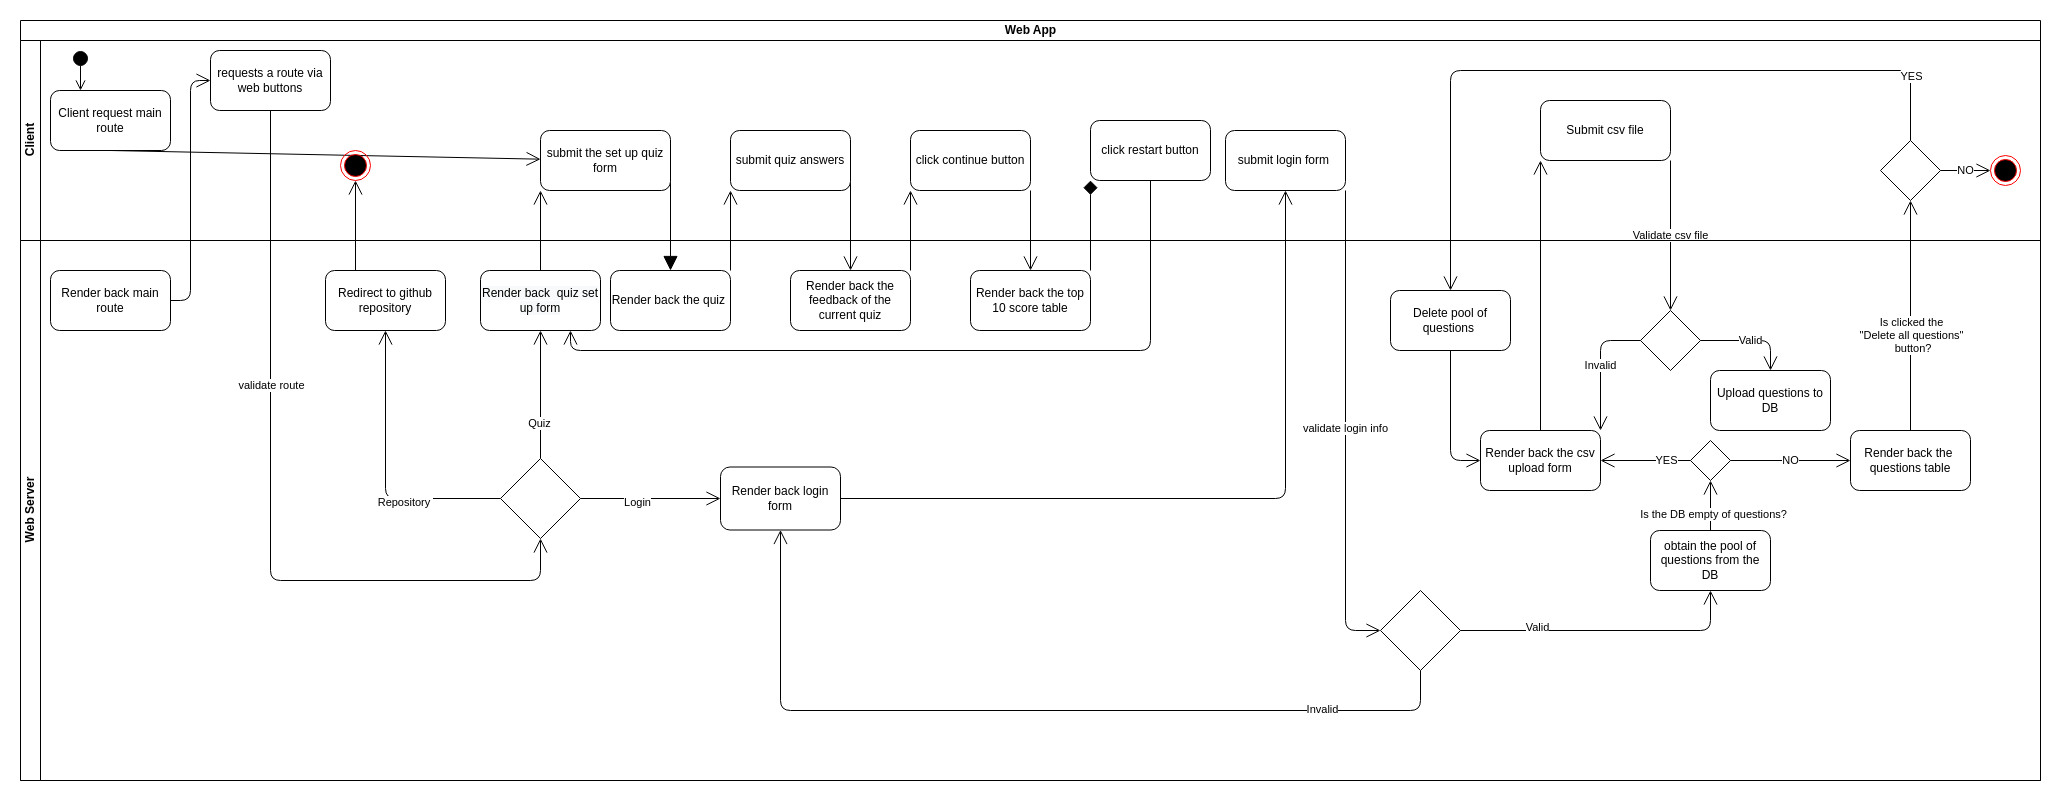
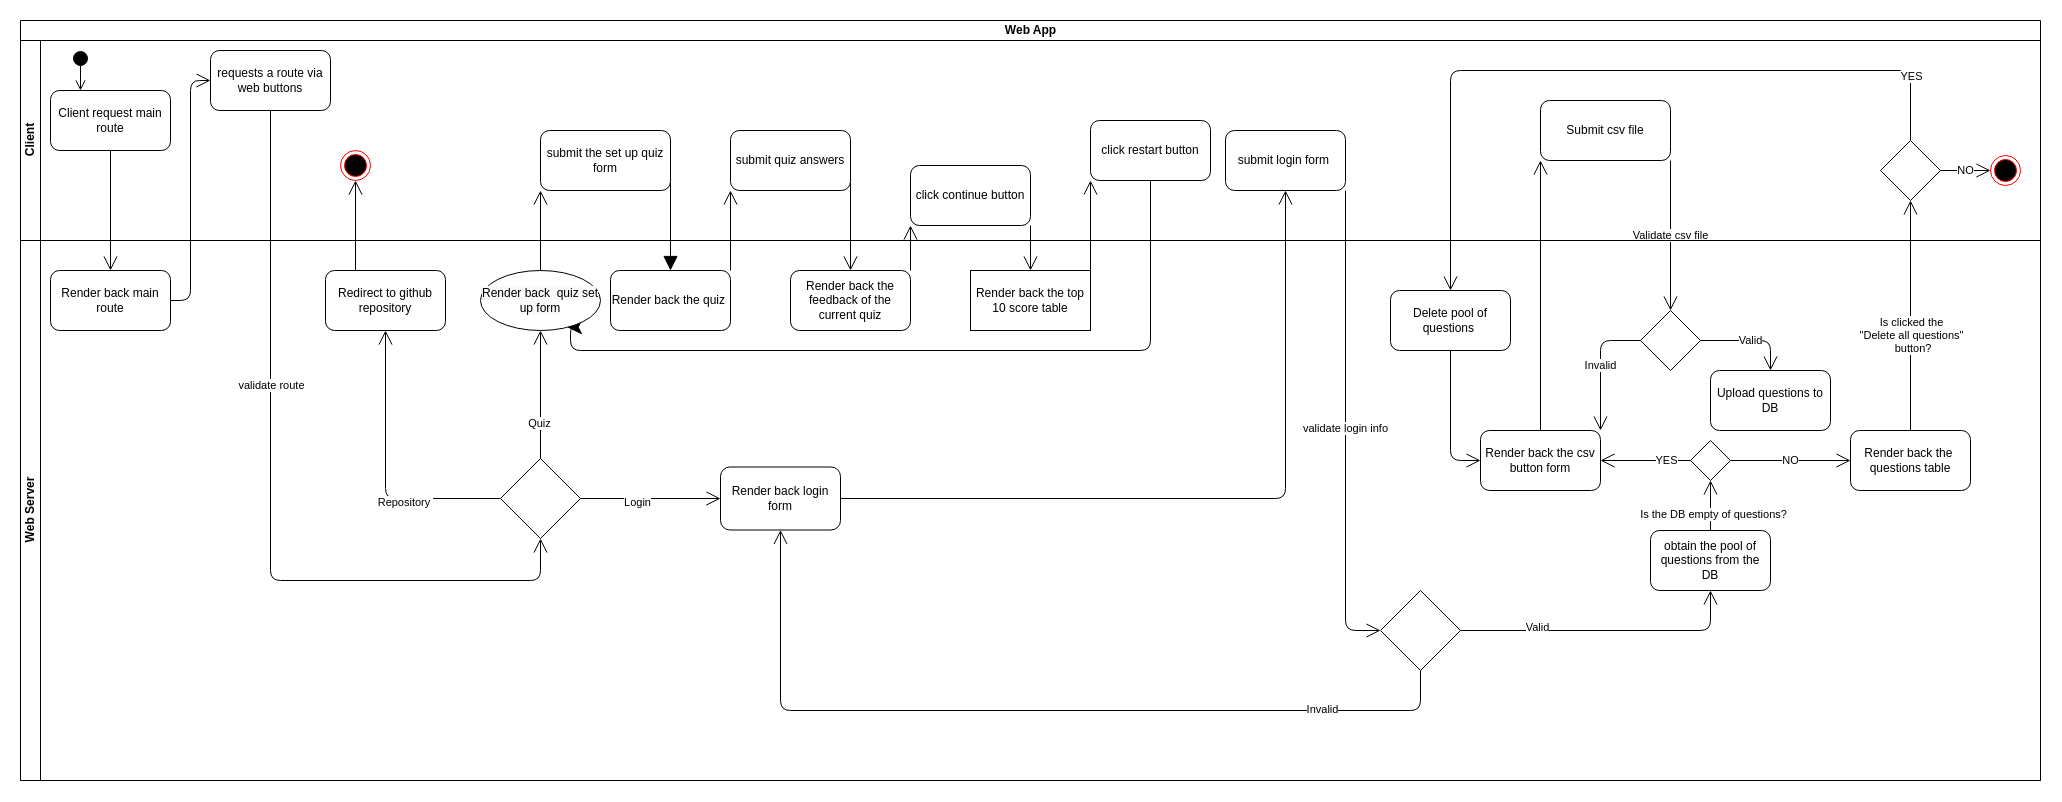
(242, 153) -> (111, 209)
(971, 161) -> (971, 196)
(1091, 195) -> (1091, 189)
(541, 301) -> (541, 301)
(1031, 301) -> (1031, 301)
(571, 336) -> (571, 330)
(1541, 461) -> (1541, 461)
